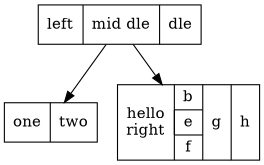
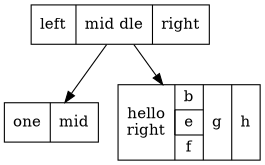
(180, 24) -> (181, 24)
(74, 122) -> (74, 122)
